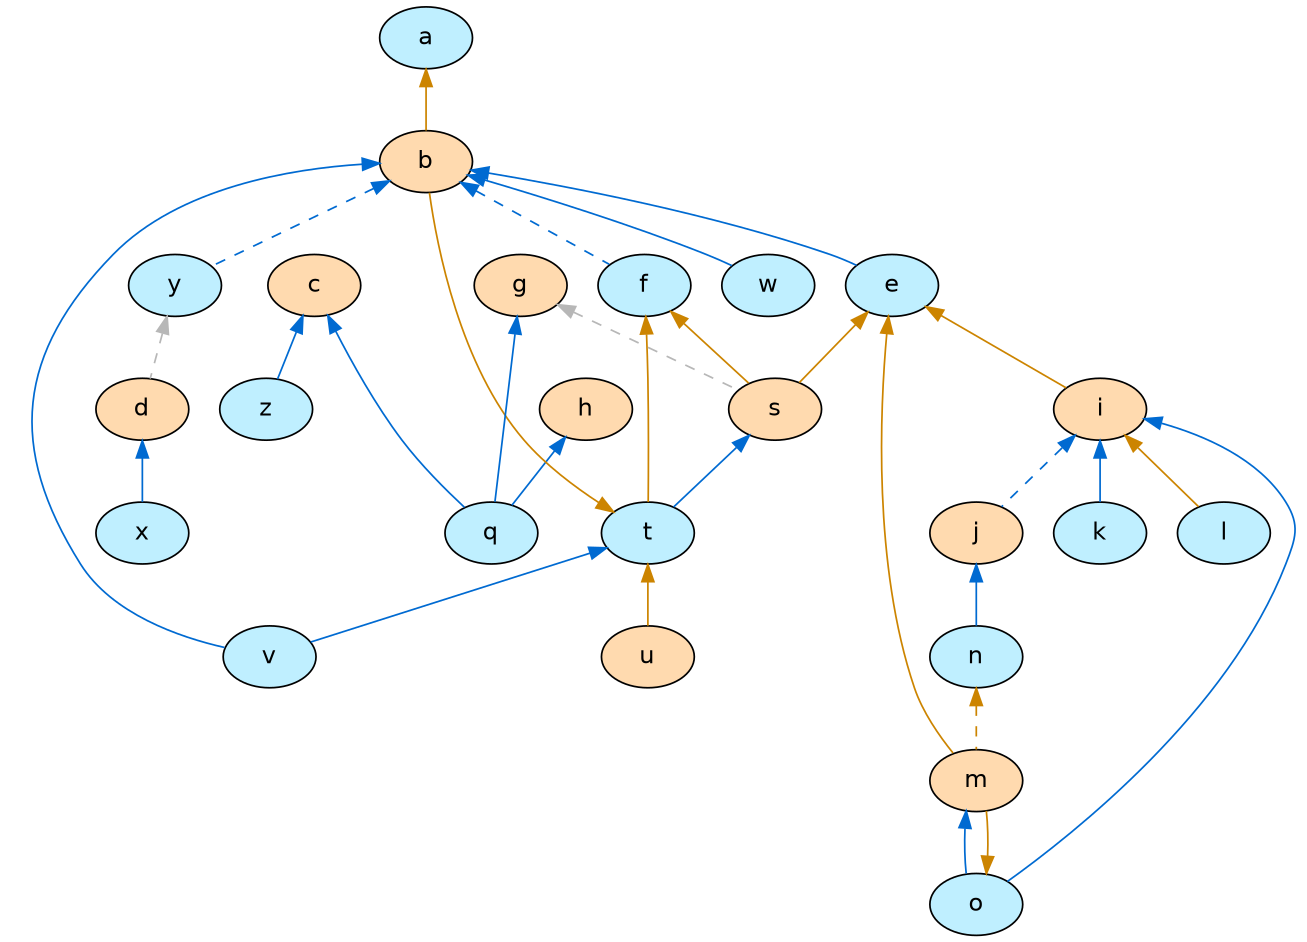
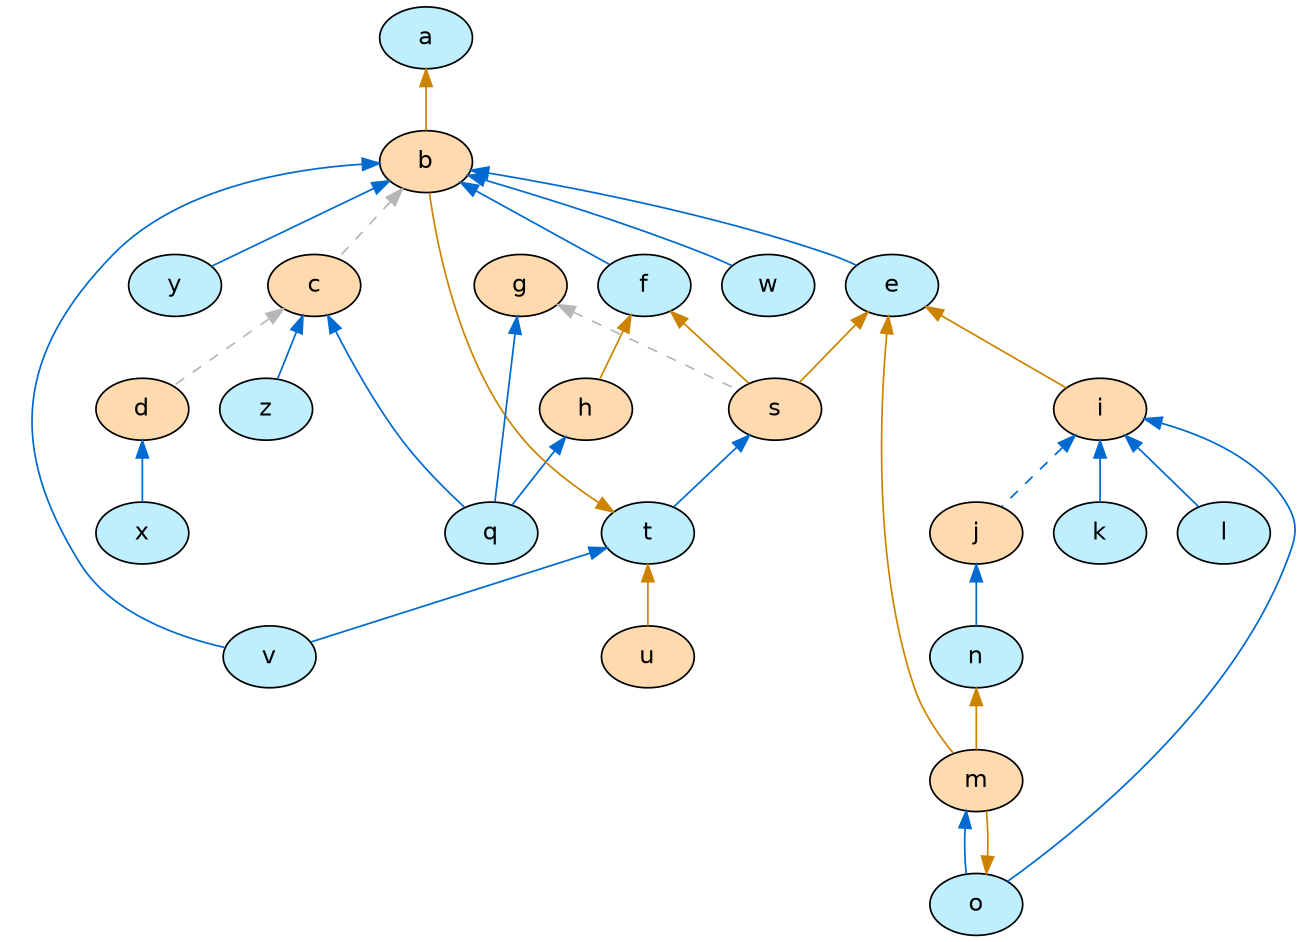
(293, 227) -> (293, 227)
(543, 228) -> (543, 228)
none -> (364, 230)
(156, 356) -> (221, 352)
(648, 418) -> (612, 355)
(1168, 477) -> (1168, 477)
(976, 728) -> (976, 728)
